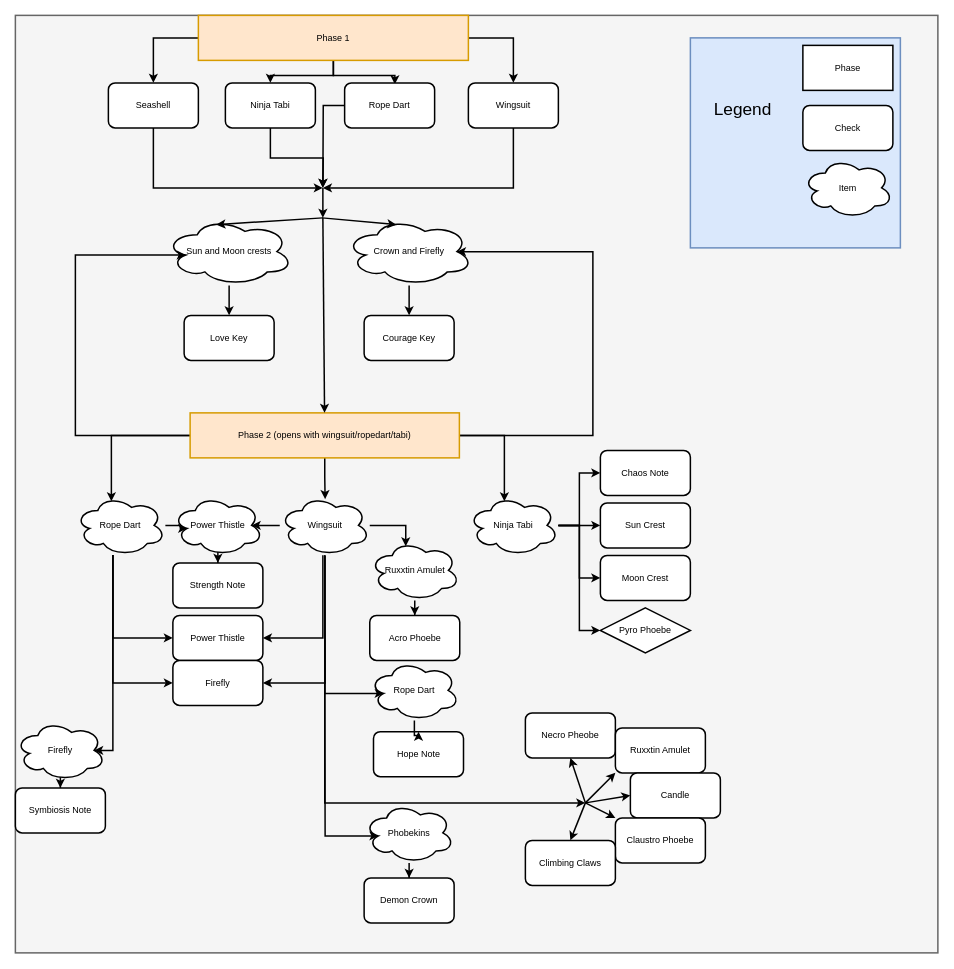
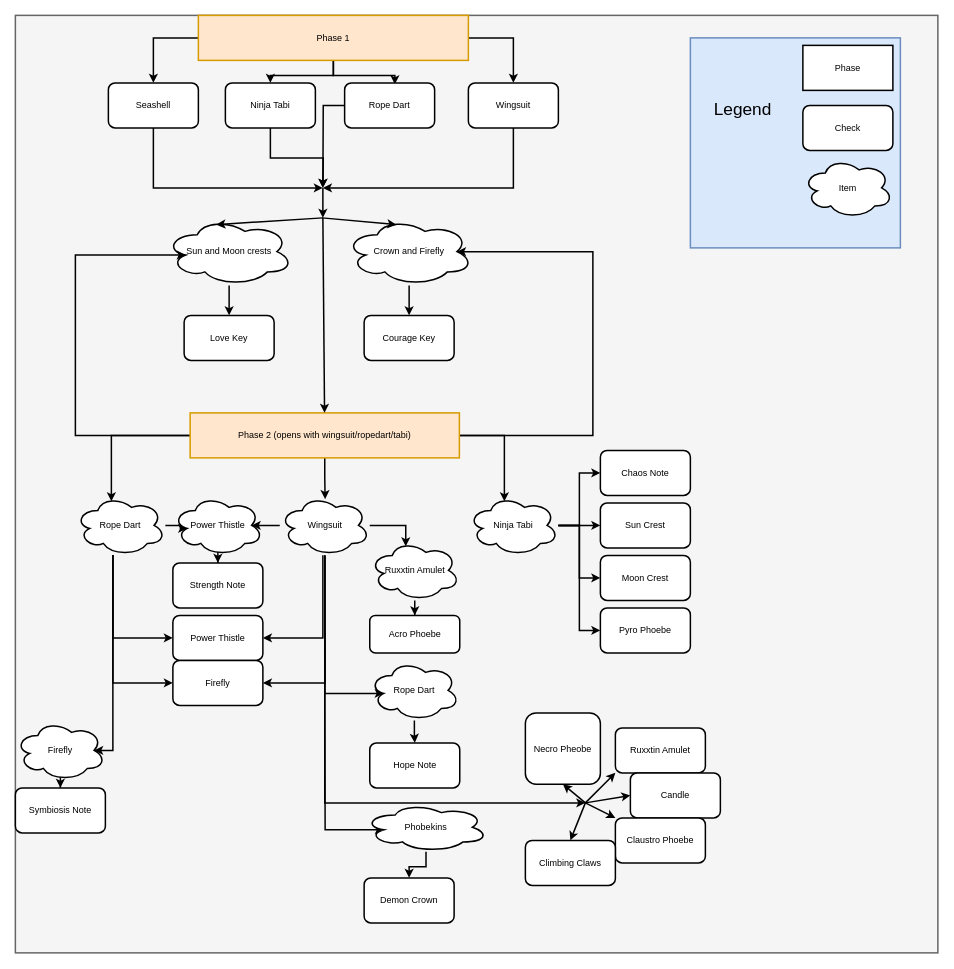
(645, 630) -> (645, 630)
(415, 638) -> (415, 634)
(570, 735) -> (563, 749)
(419, 754) -> (415, 765)
(409, 833) -> (426, 827)
